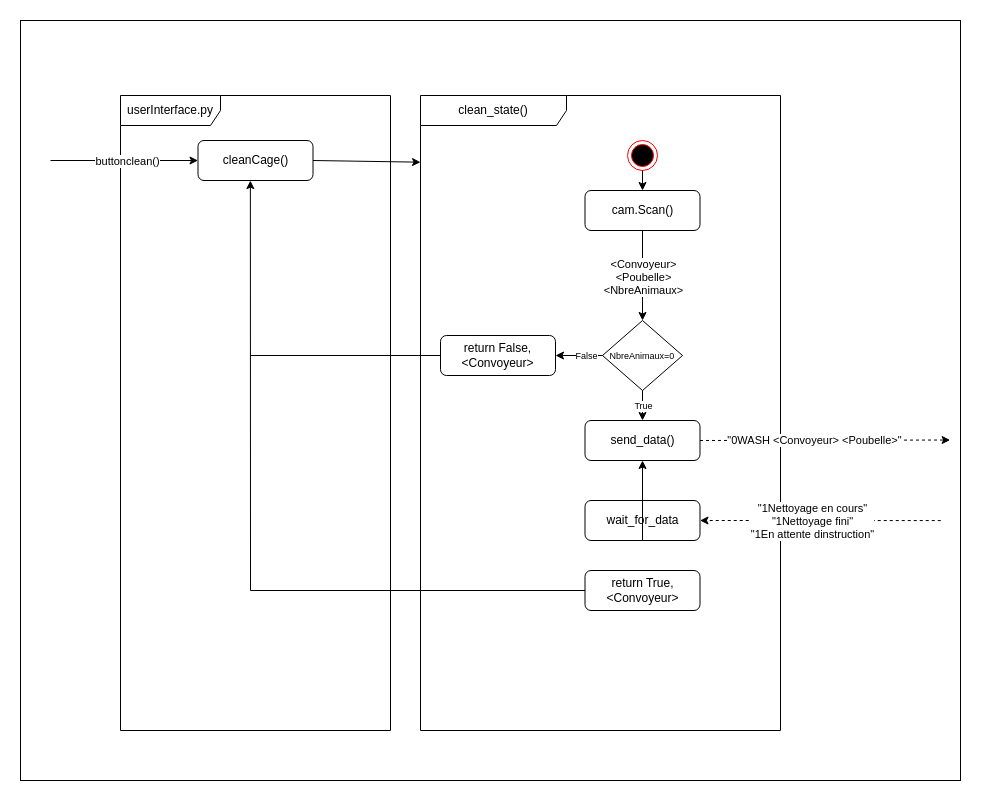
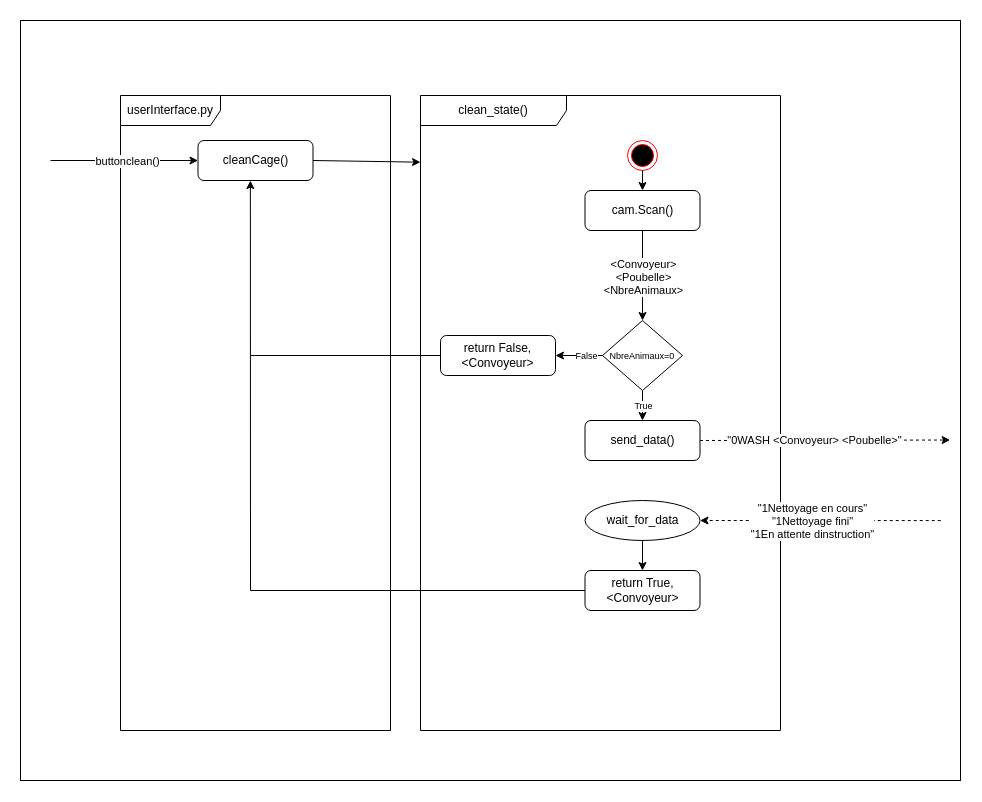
(643, 504) -> (643, 552)
(643, 521) -> (643, 521)
